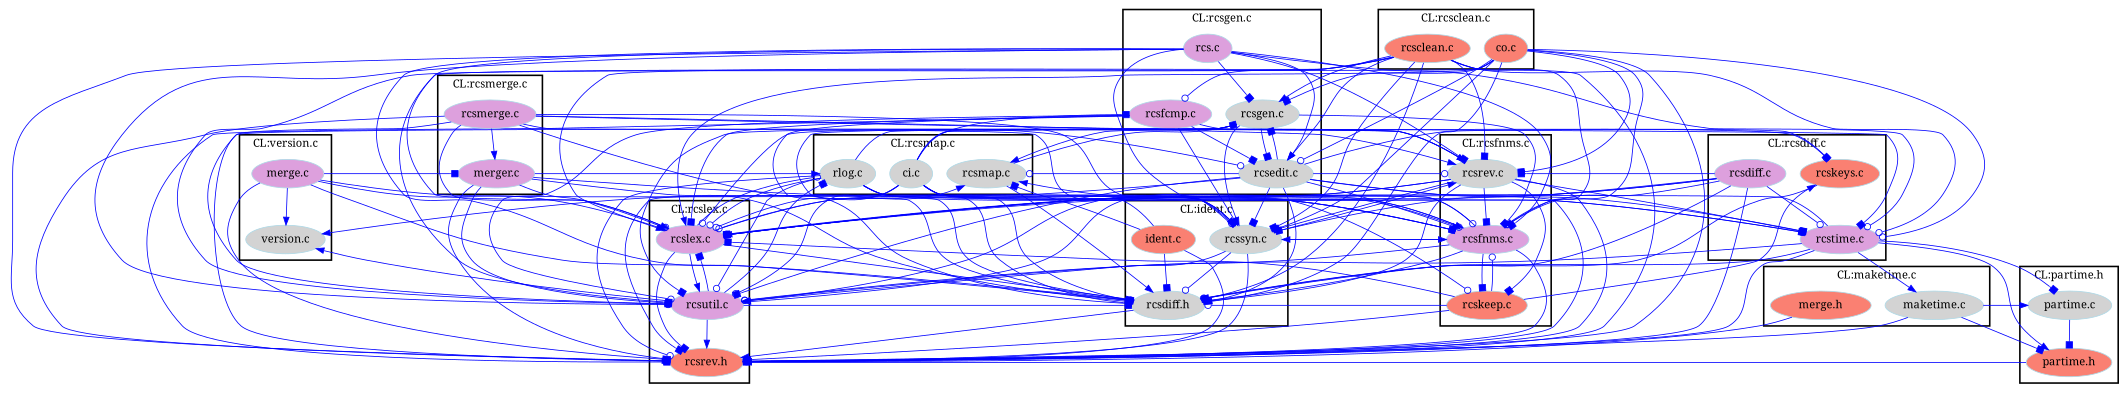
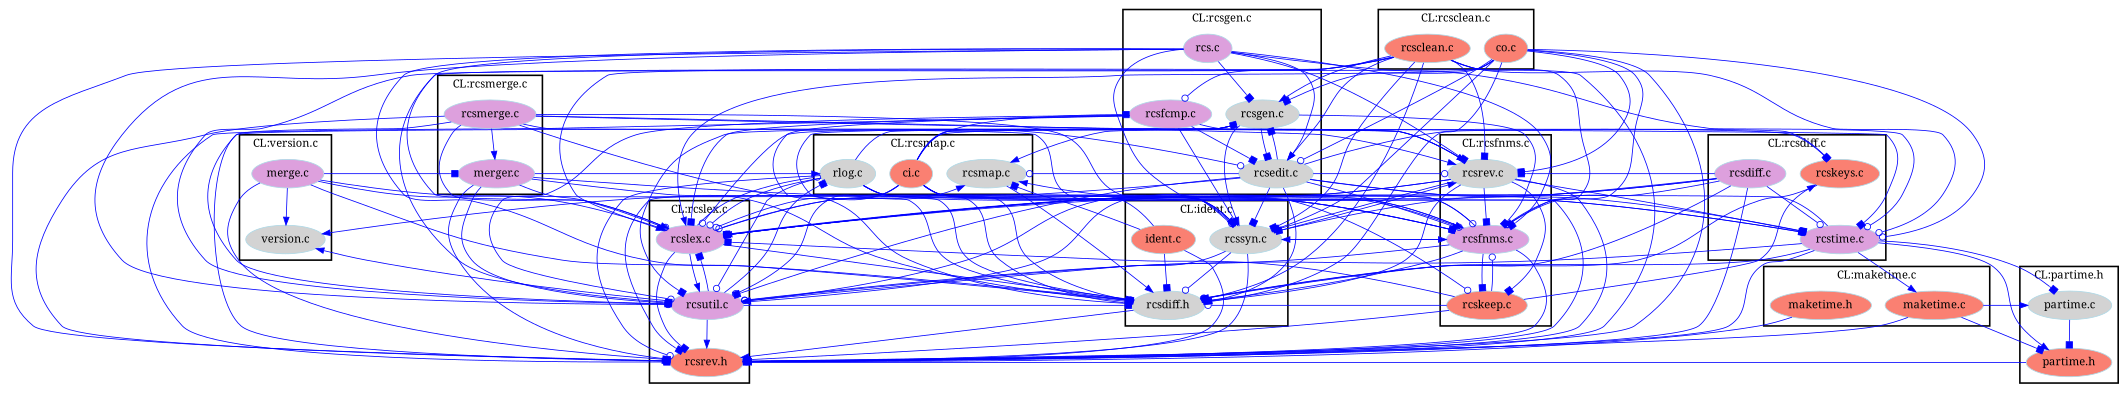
(1114, 136) -> (1067, 130)
(911, 174) -> (911, 174)
(1821, 305) -> (1821, 305)
(1934, 305) -> (1934, 305)
